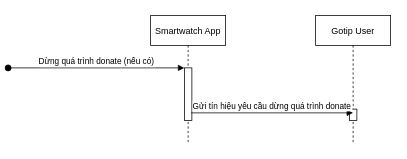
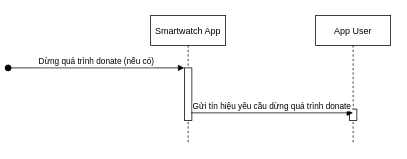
(353, 31) -> (353, 31)
